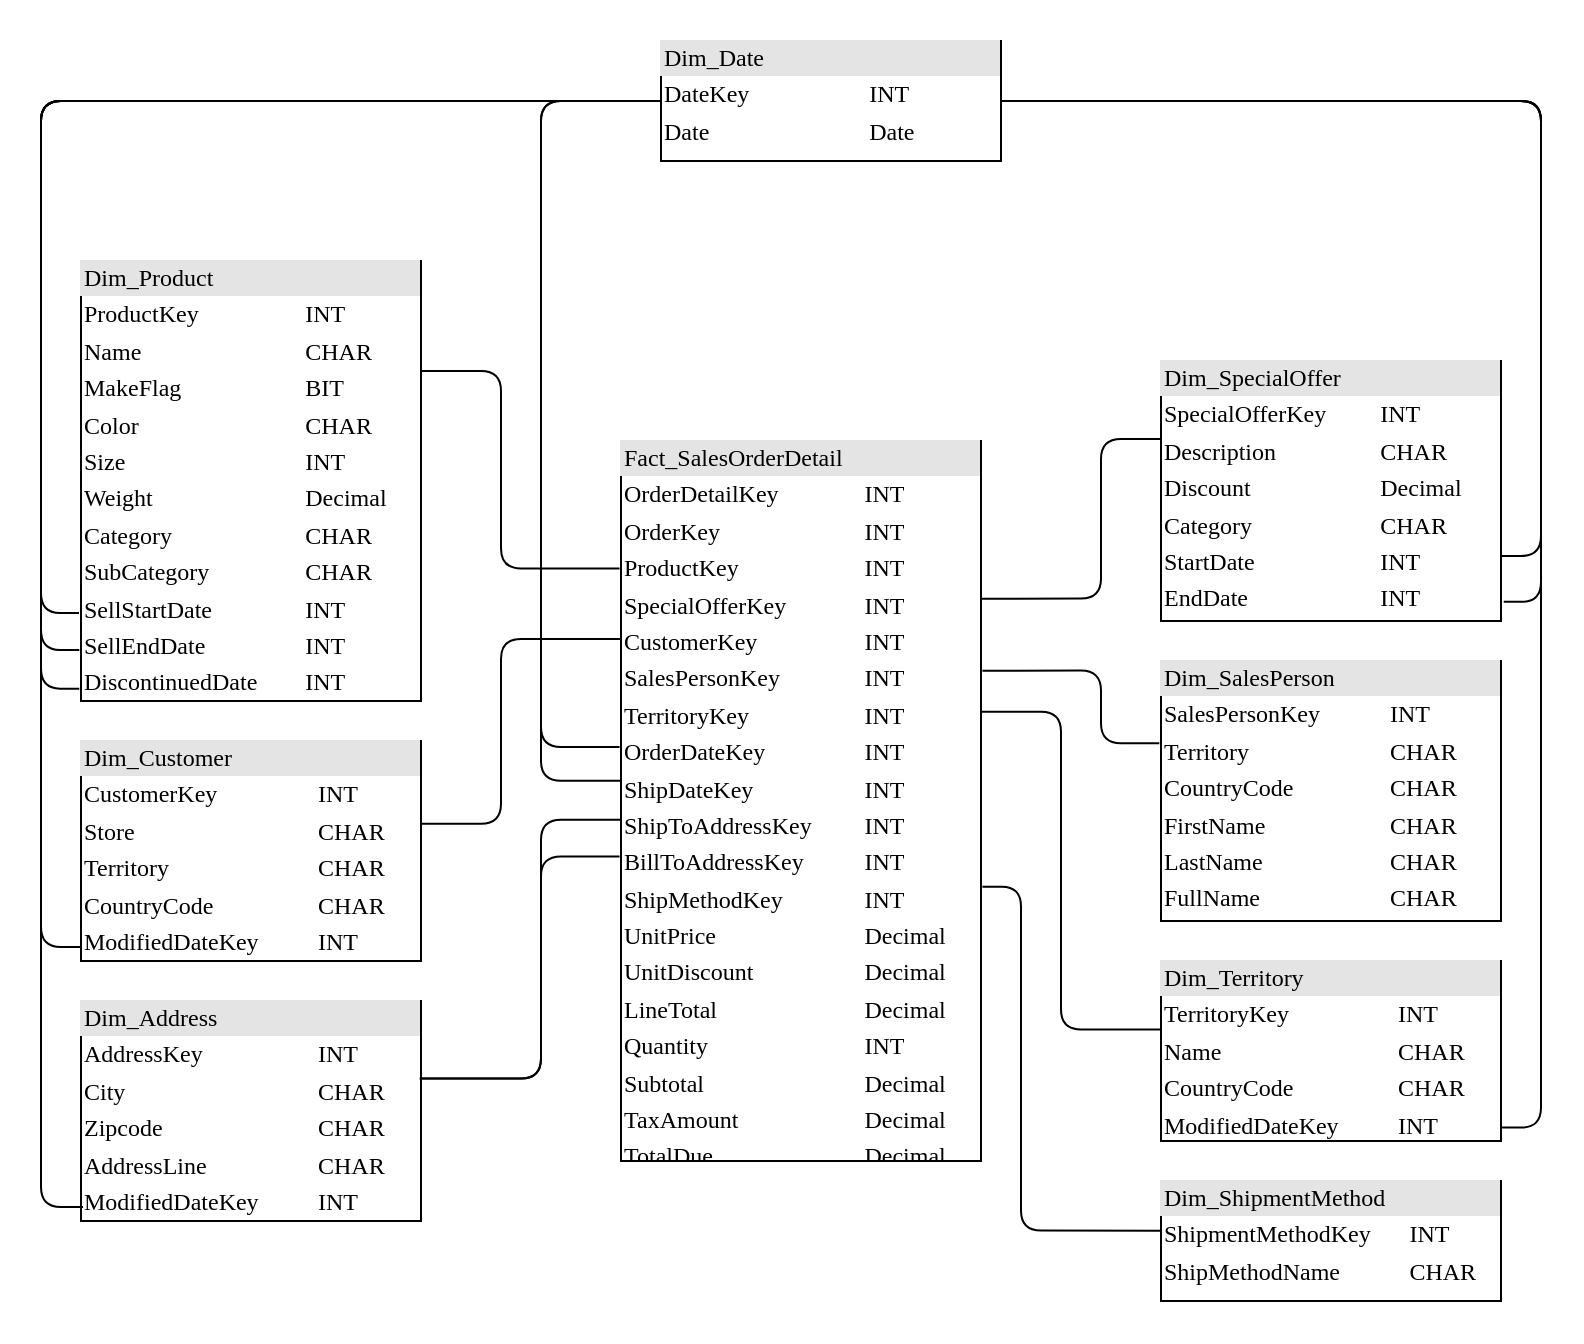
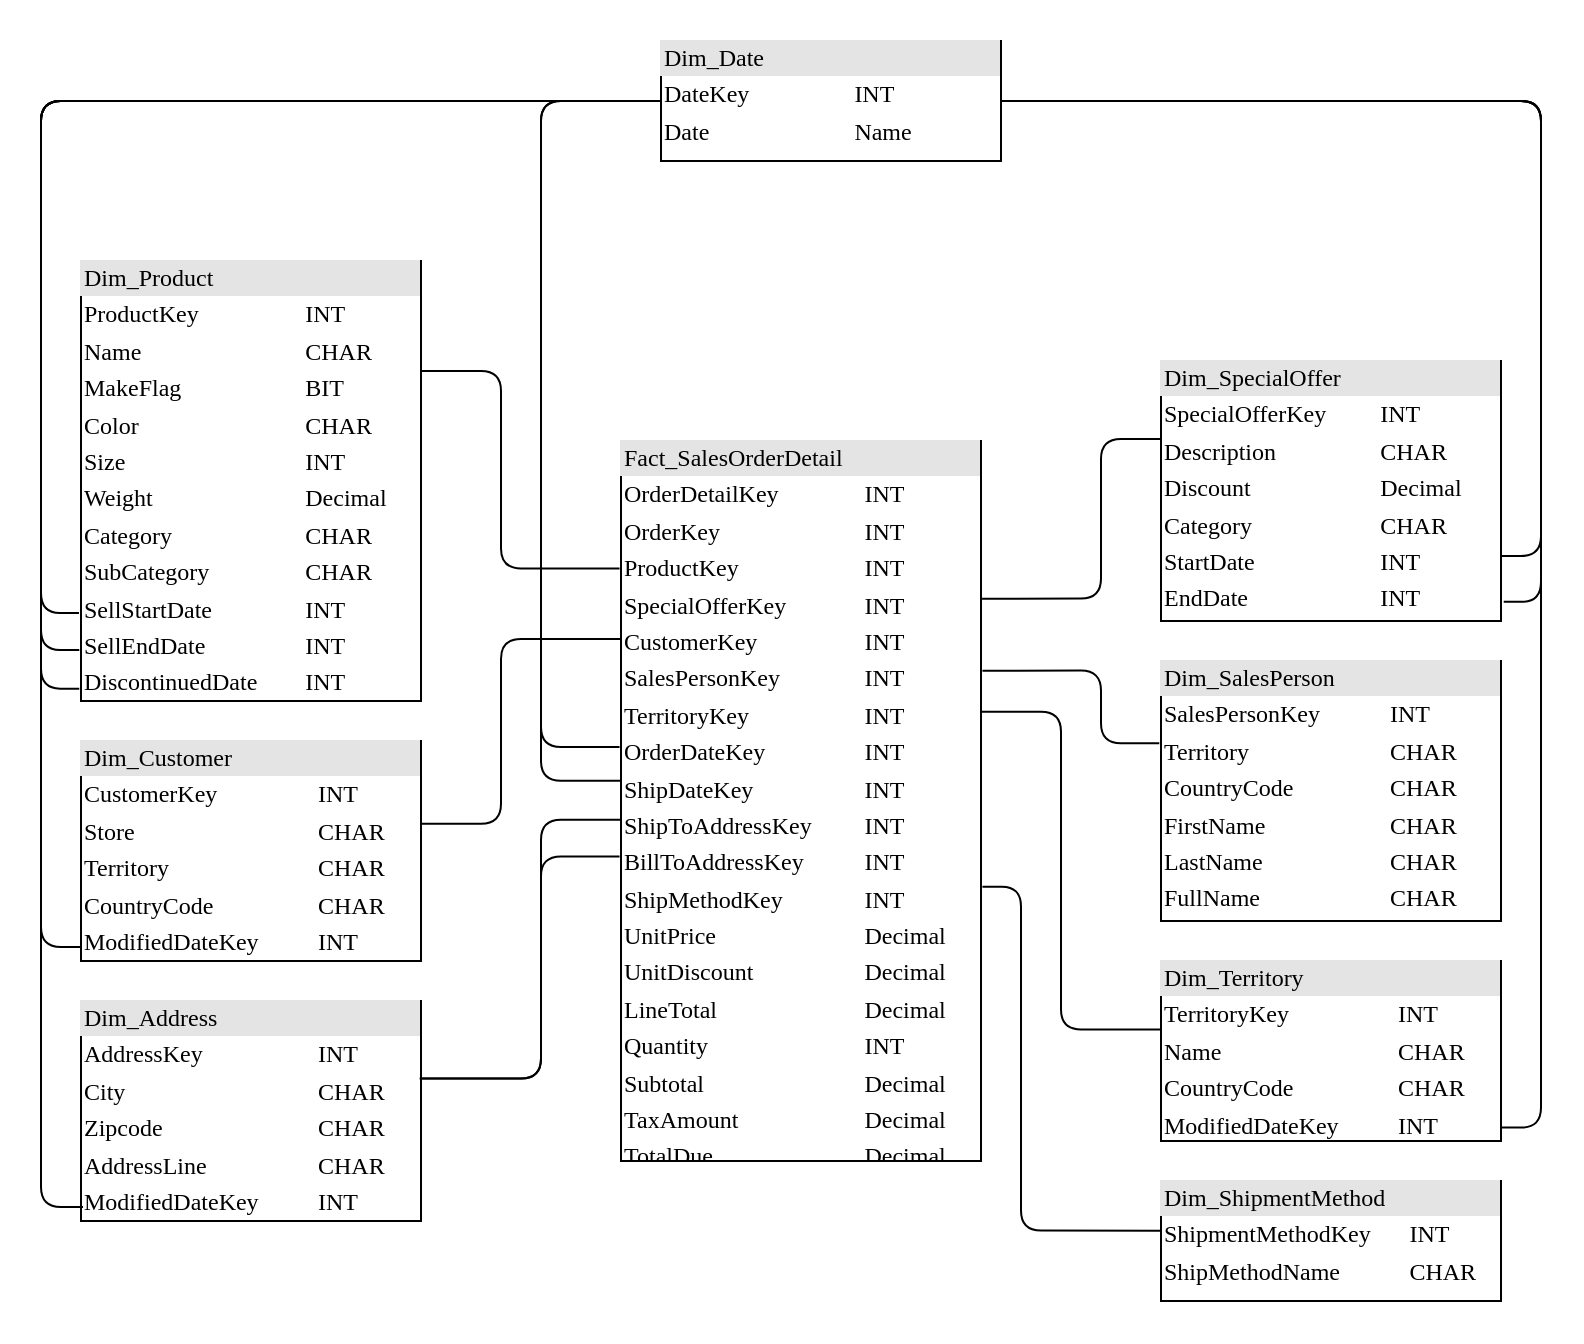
(728, 84) -> (728, 84)
